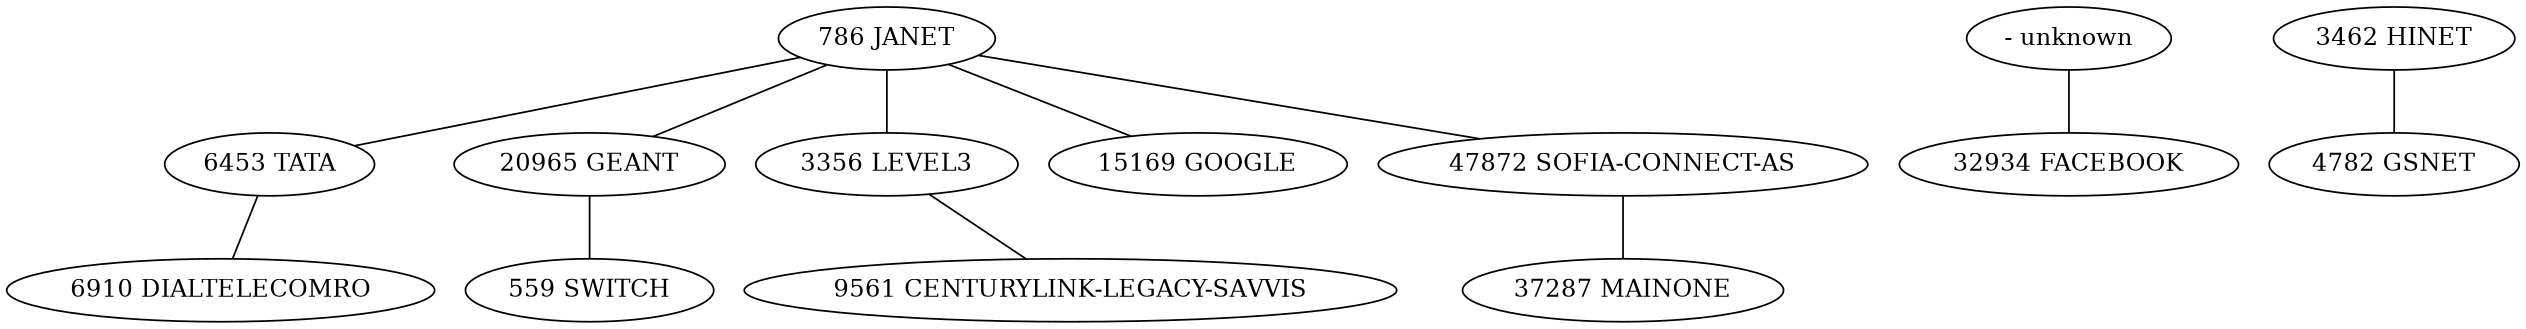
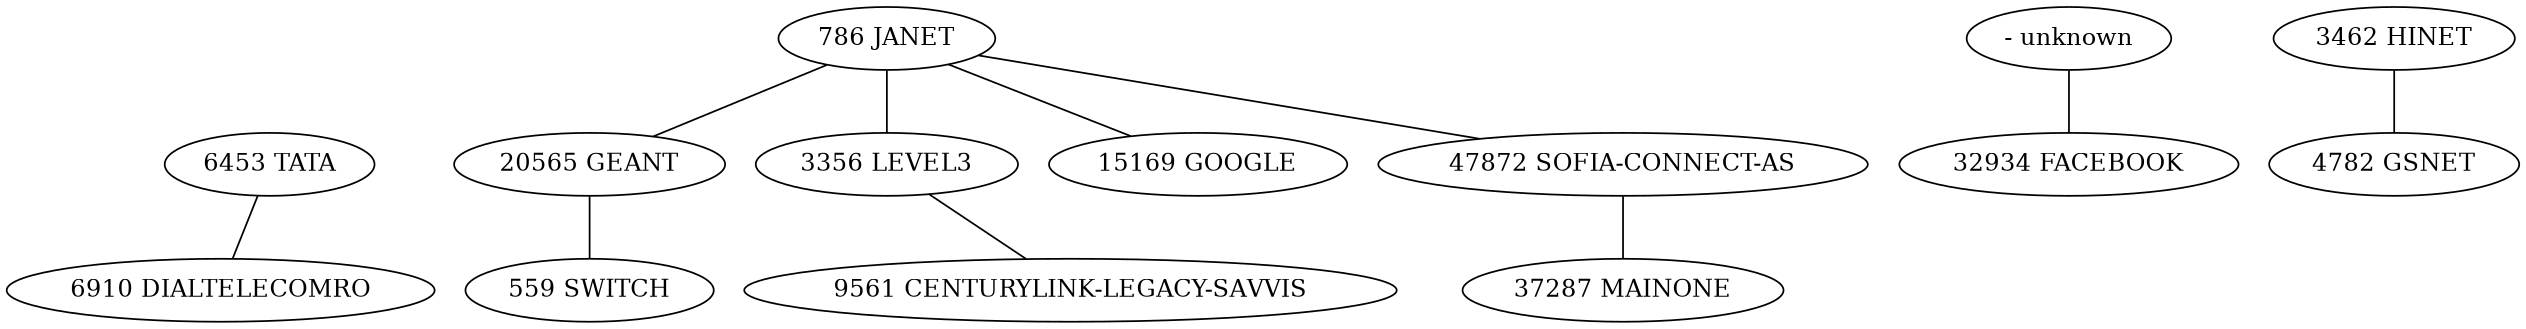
(577, 102) -> none
(590, 164) -> (590, 164)
